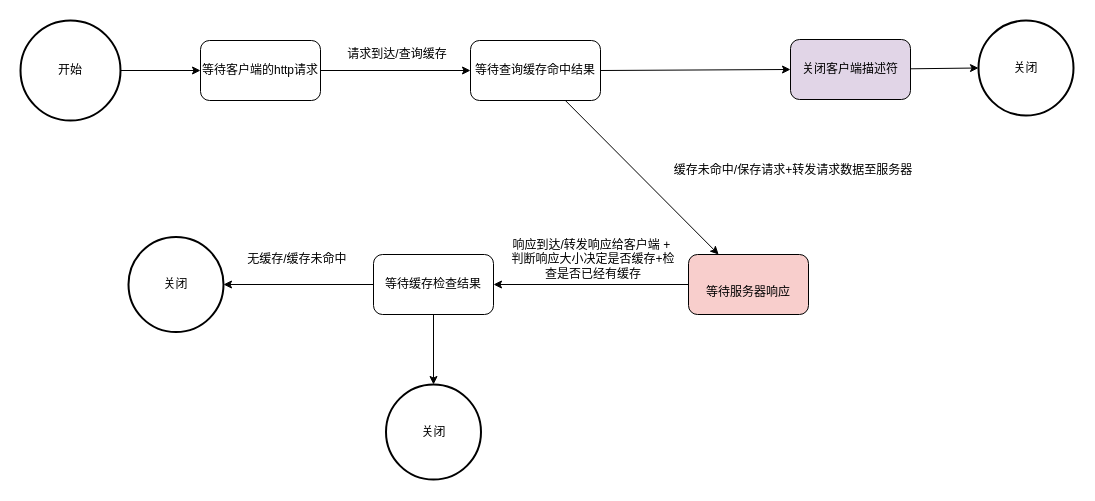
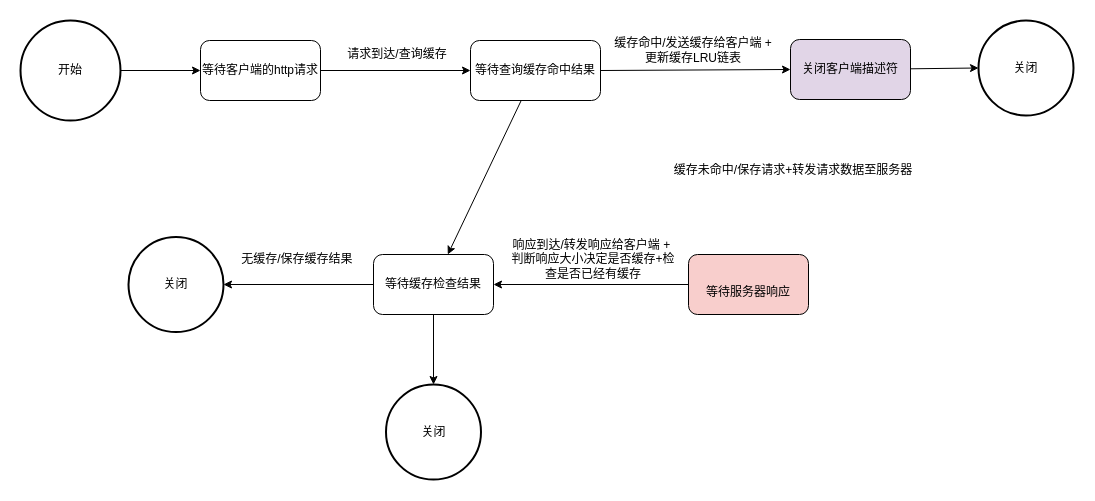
none -> (694, 51)
(640, 175) -> (486, 175)
(299, 260) -> (299, 260)
